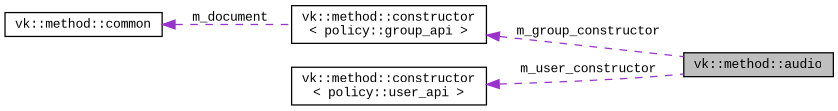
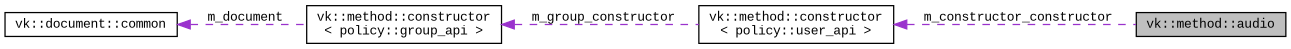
(84, 25) -> (91, 25)
(592, 47) -> (607, 25)
(585, 69) -> (1015, 18)
